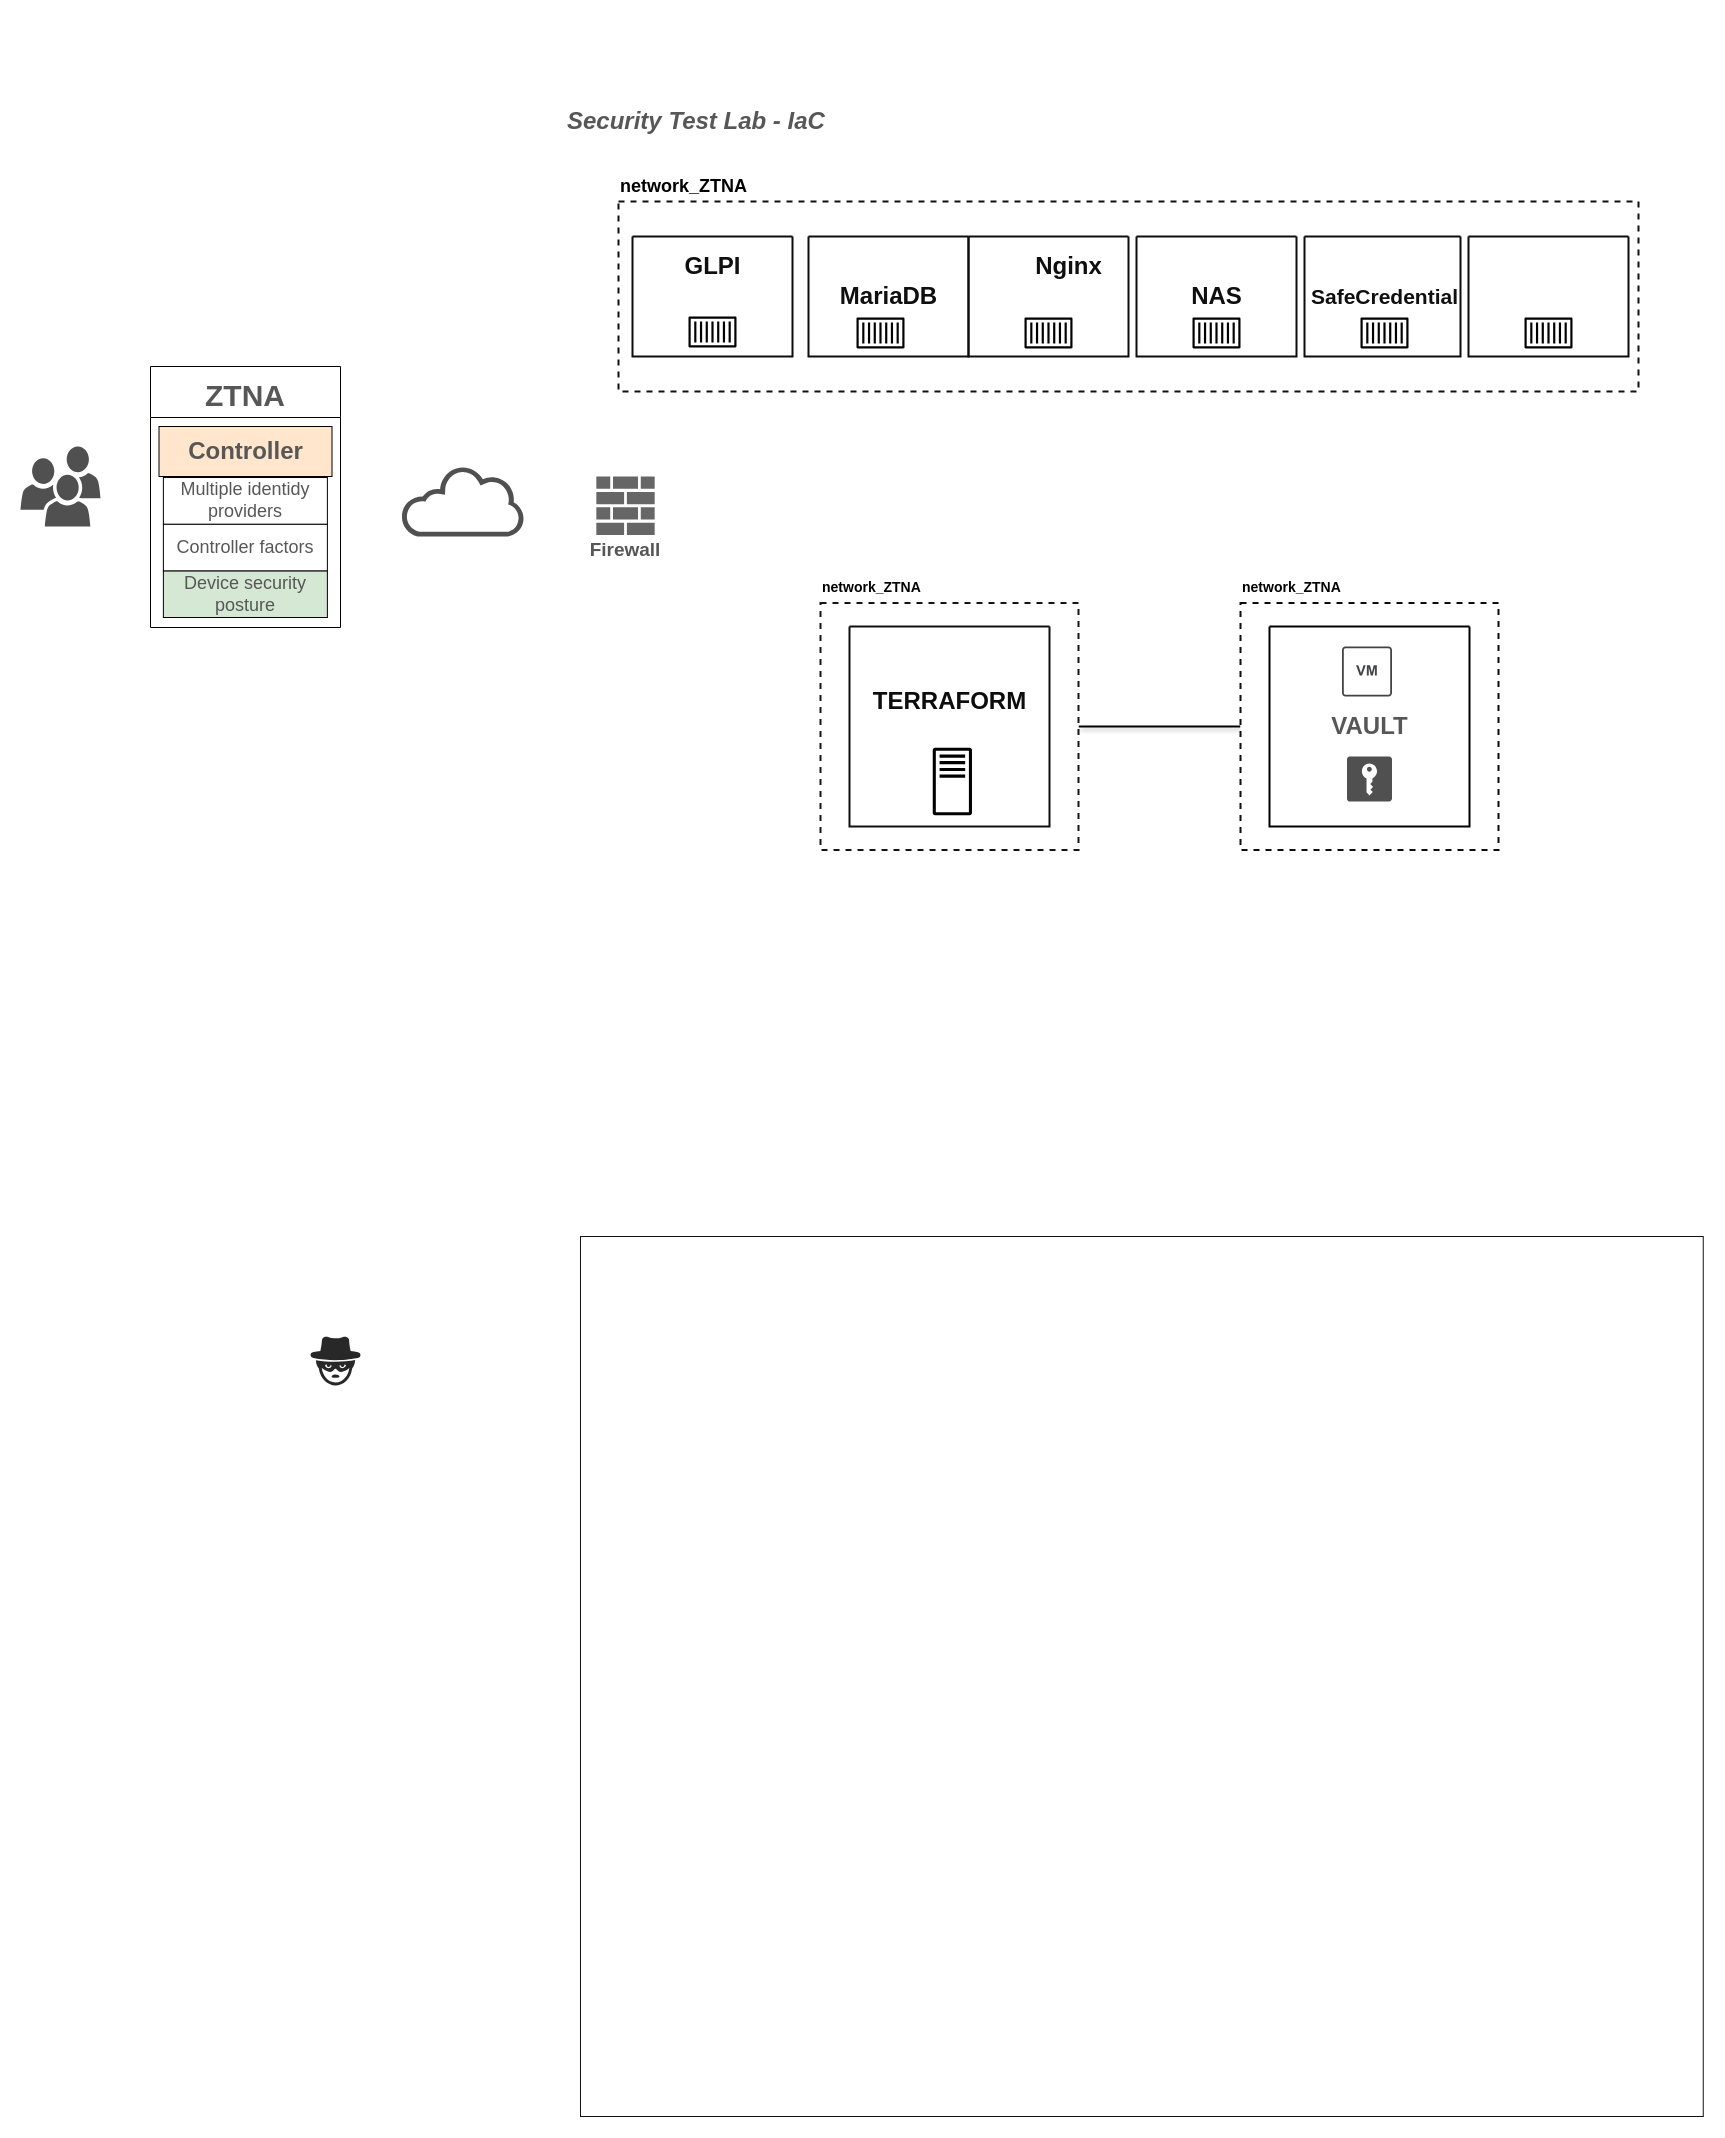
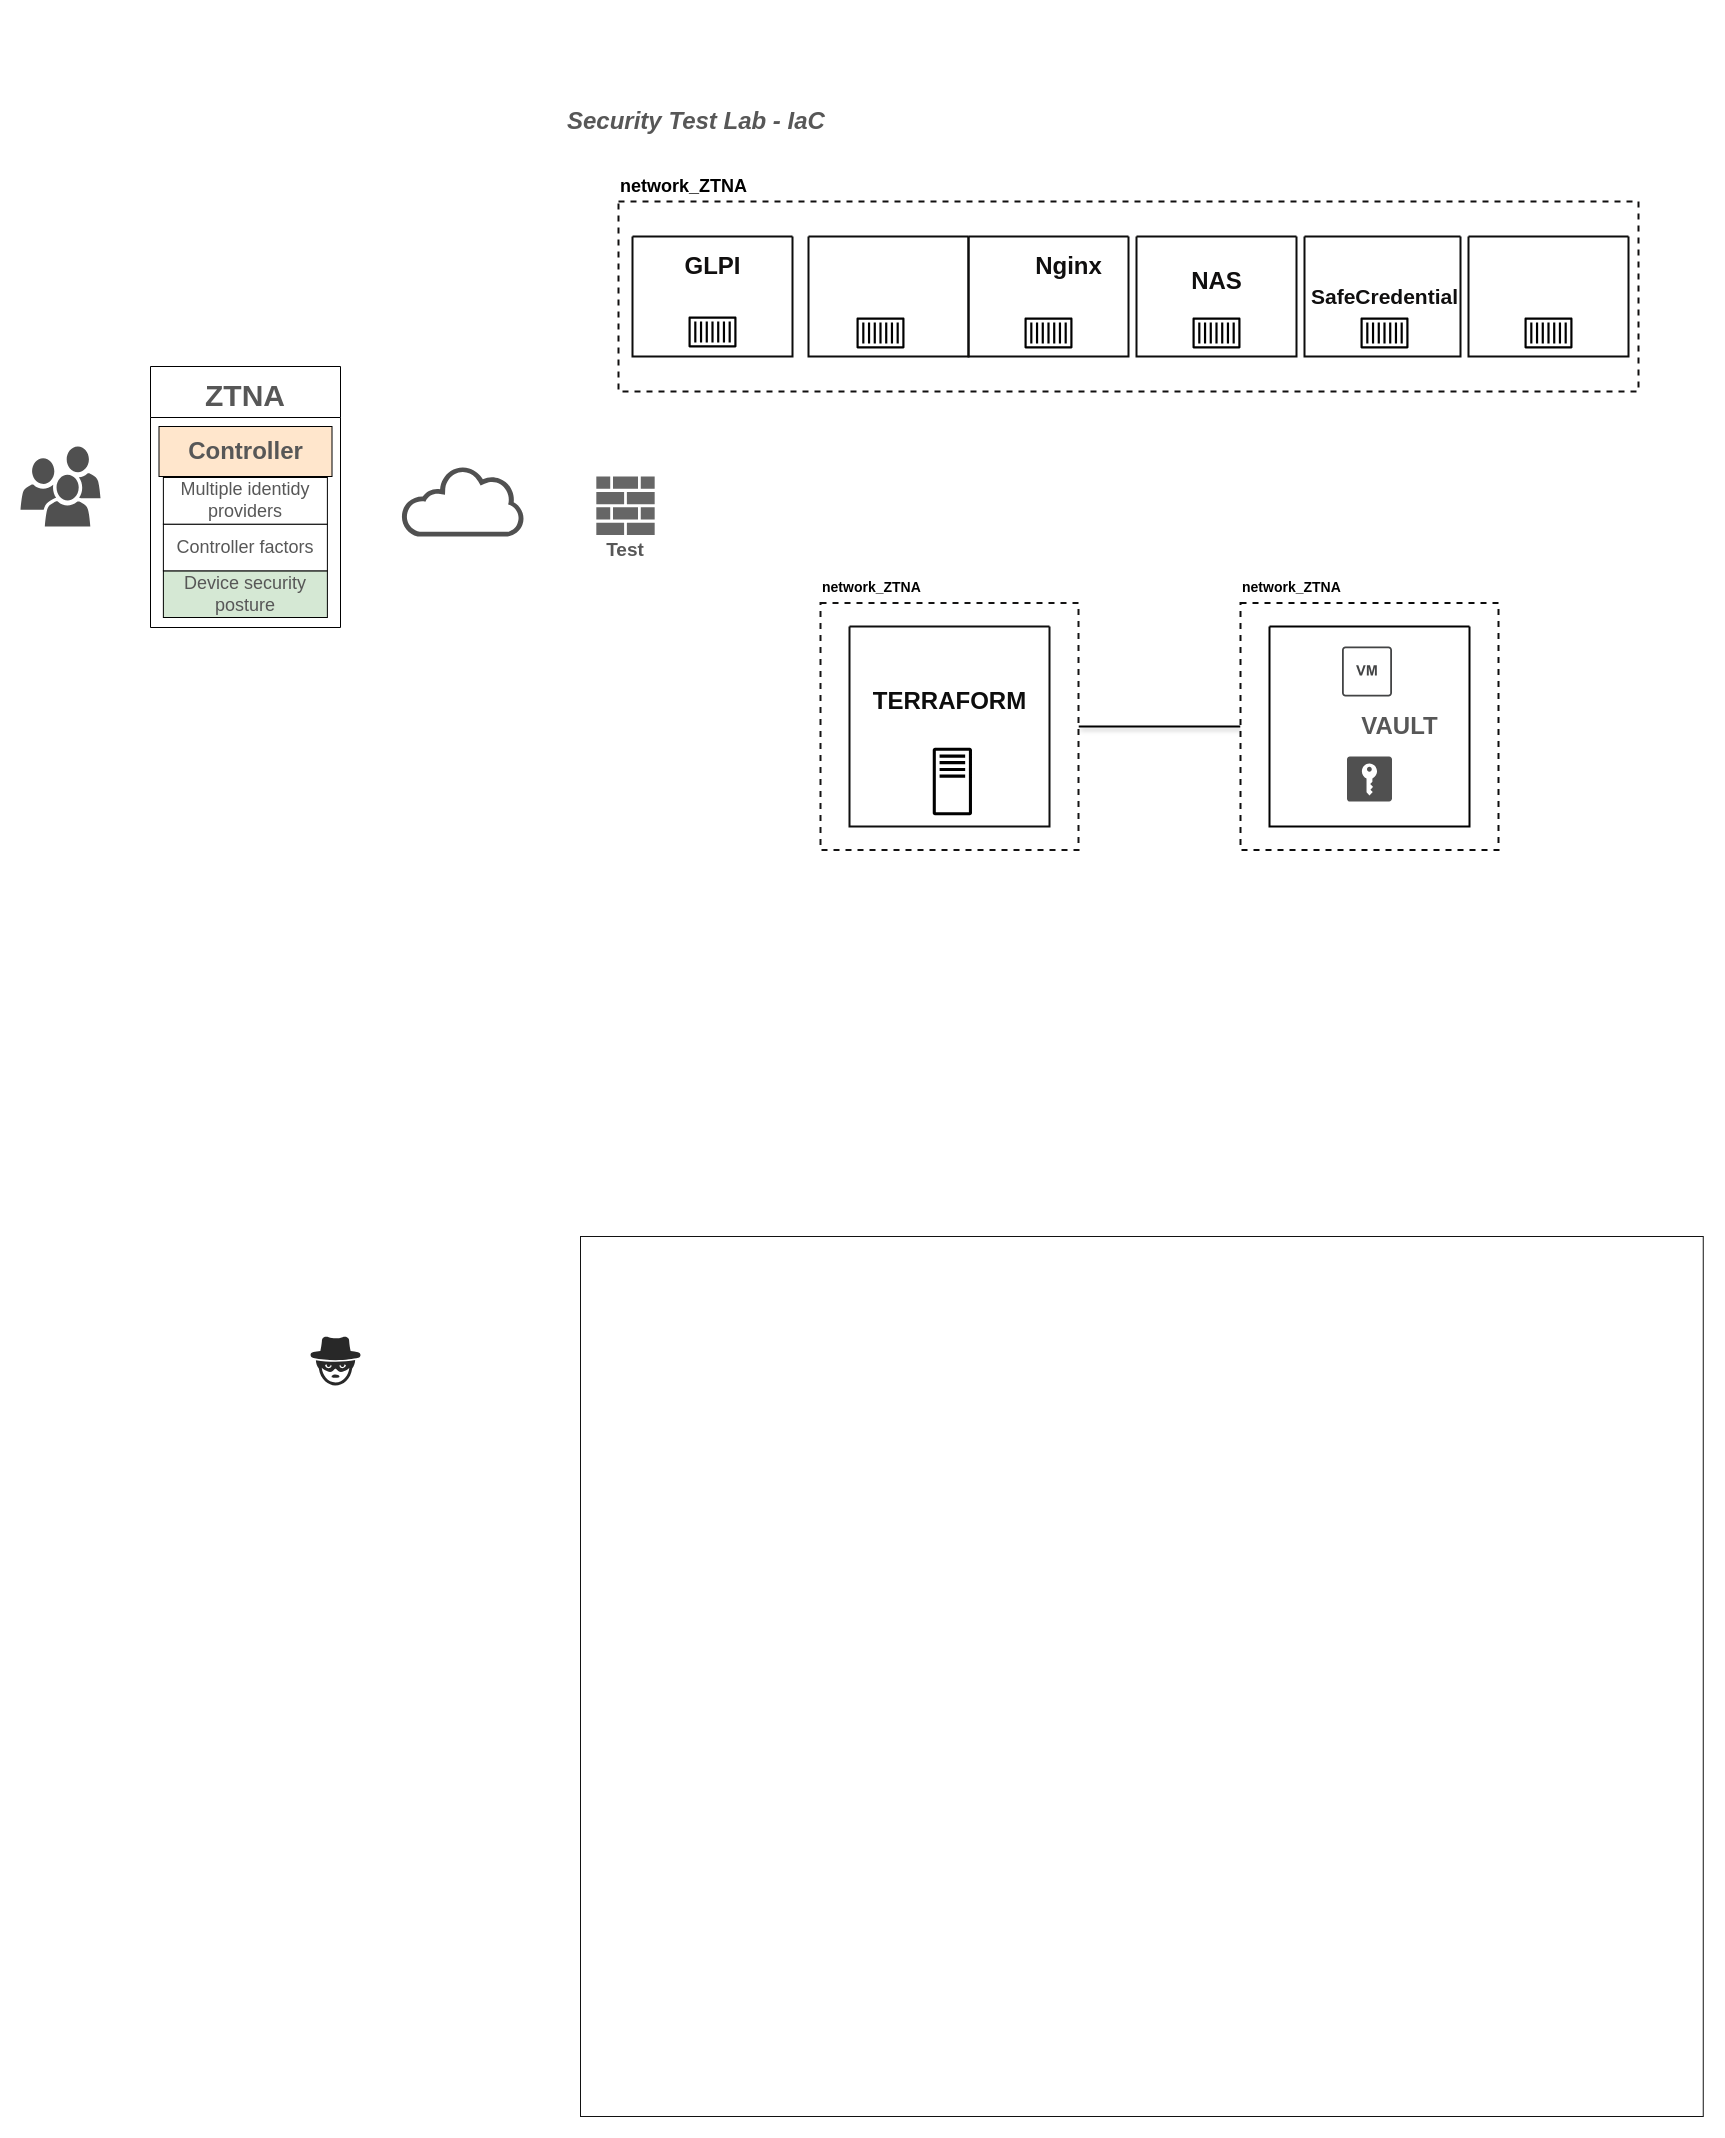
(889, 297) -> none
(1217, 297) -> (1217, 282)
(626, 551) -> (626, 551)
(1370, 727) -> (1400, 727)
